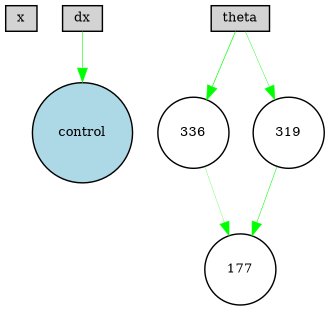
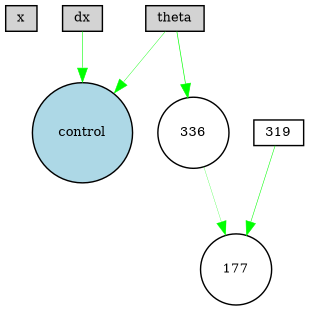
(257, 59) -> (145, 57)
(289, 133) -> (279, 133)
